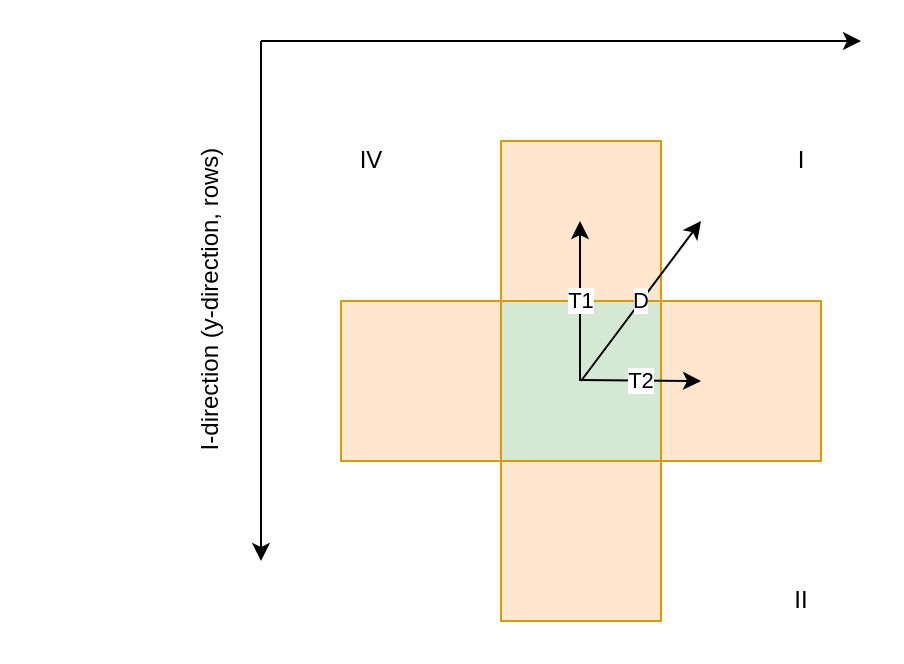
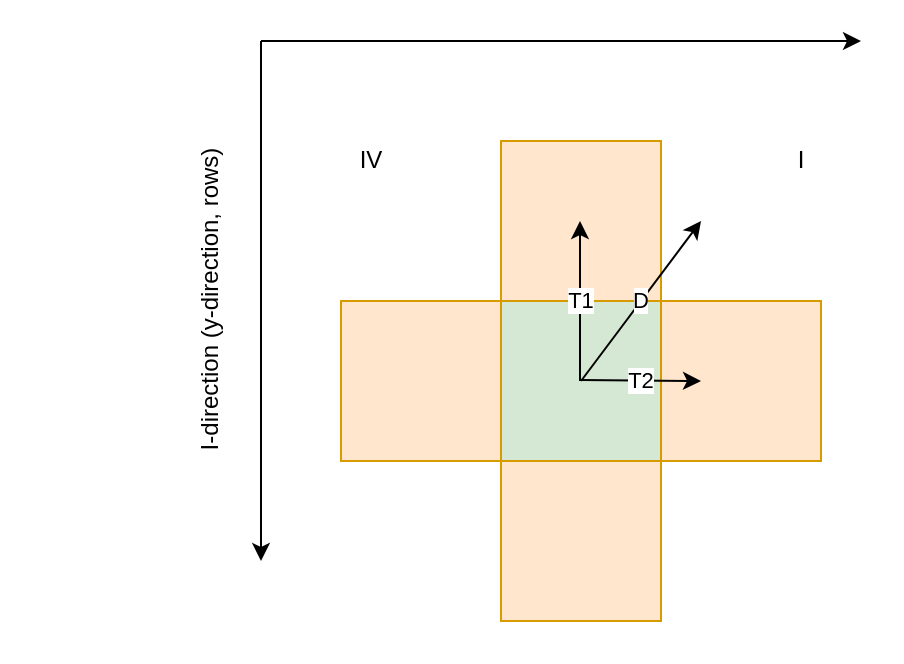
(801, 601) -> none
